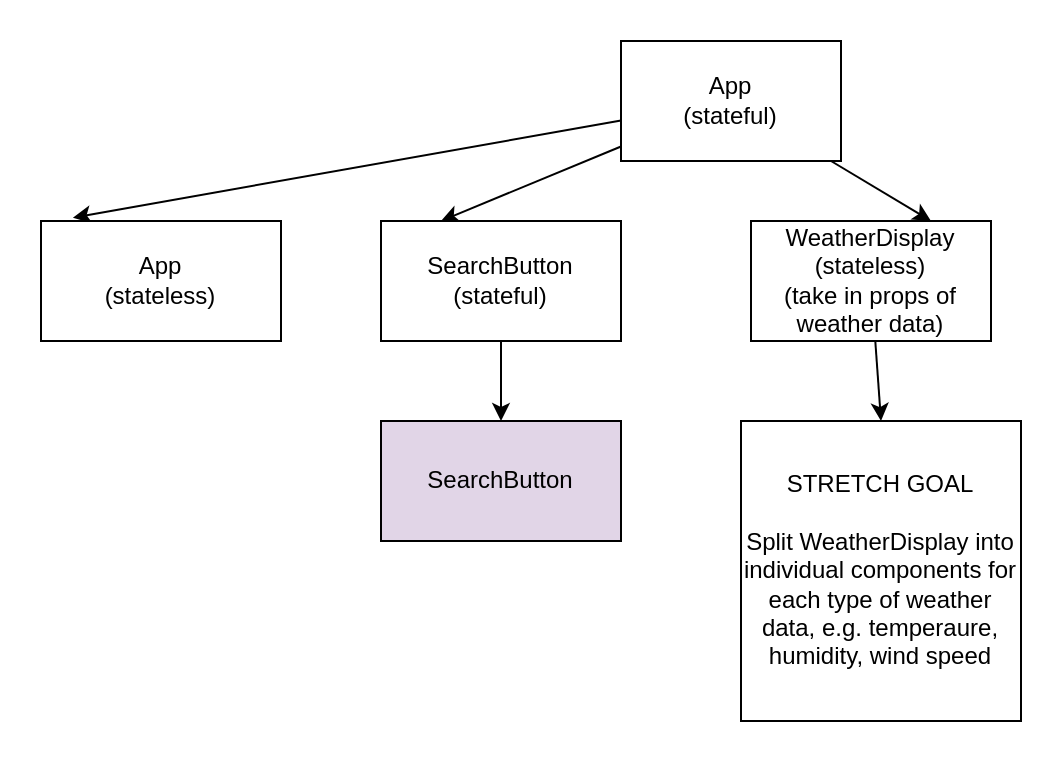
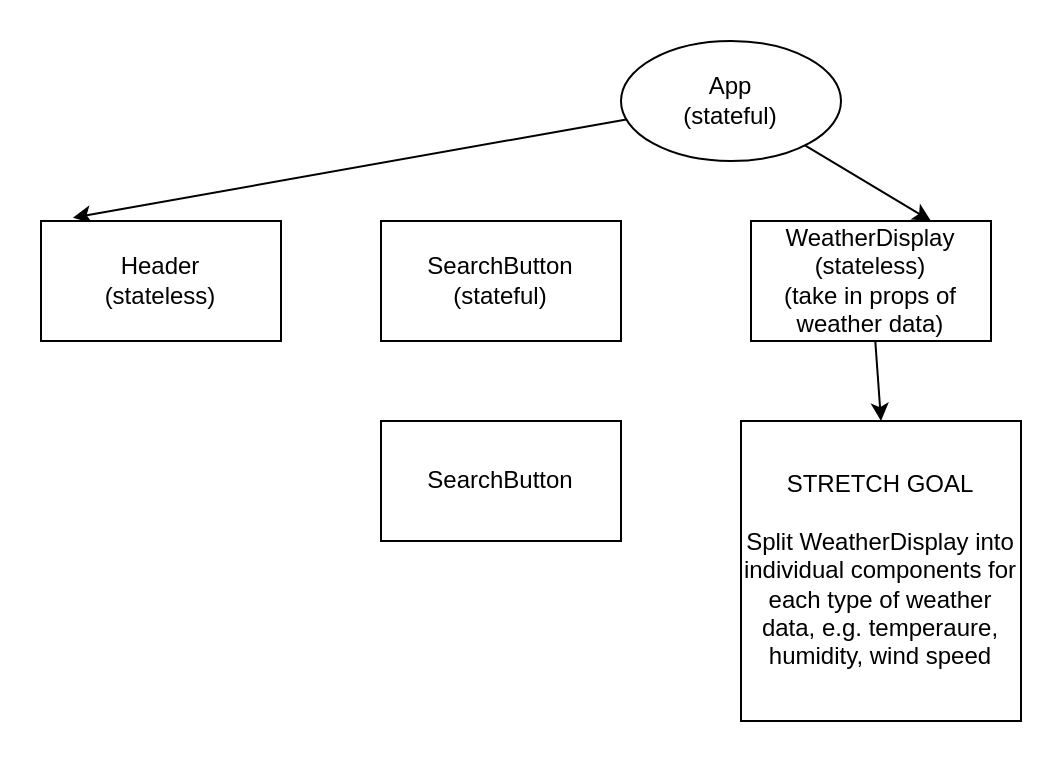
(731, 101) -> (731, 101)
(537, 181) -> none
(161, 281) -> (161, 281)
(501, 374) -> none
(501, 481) -> (501, 481)
